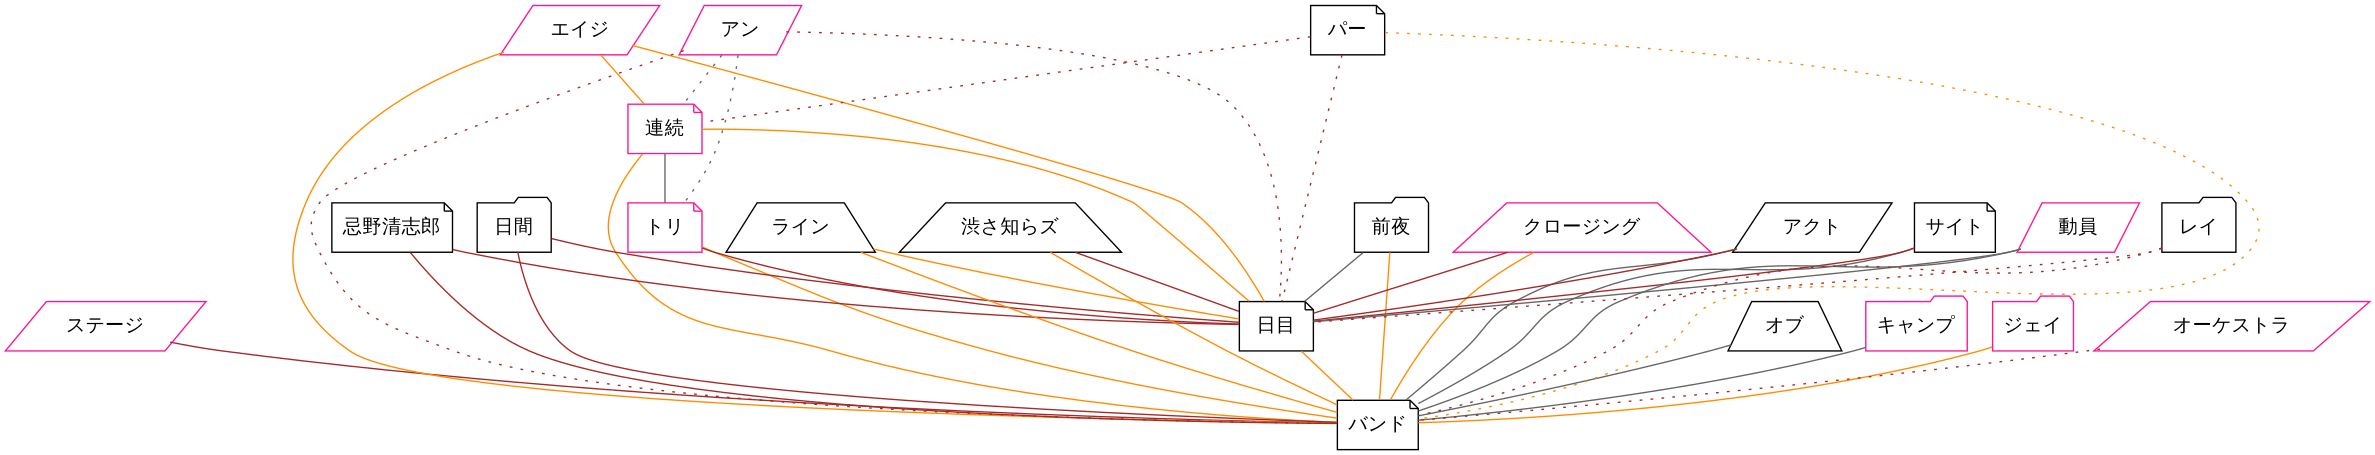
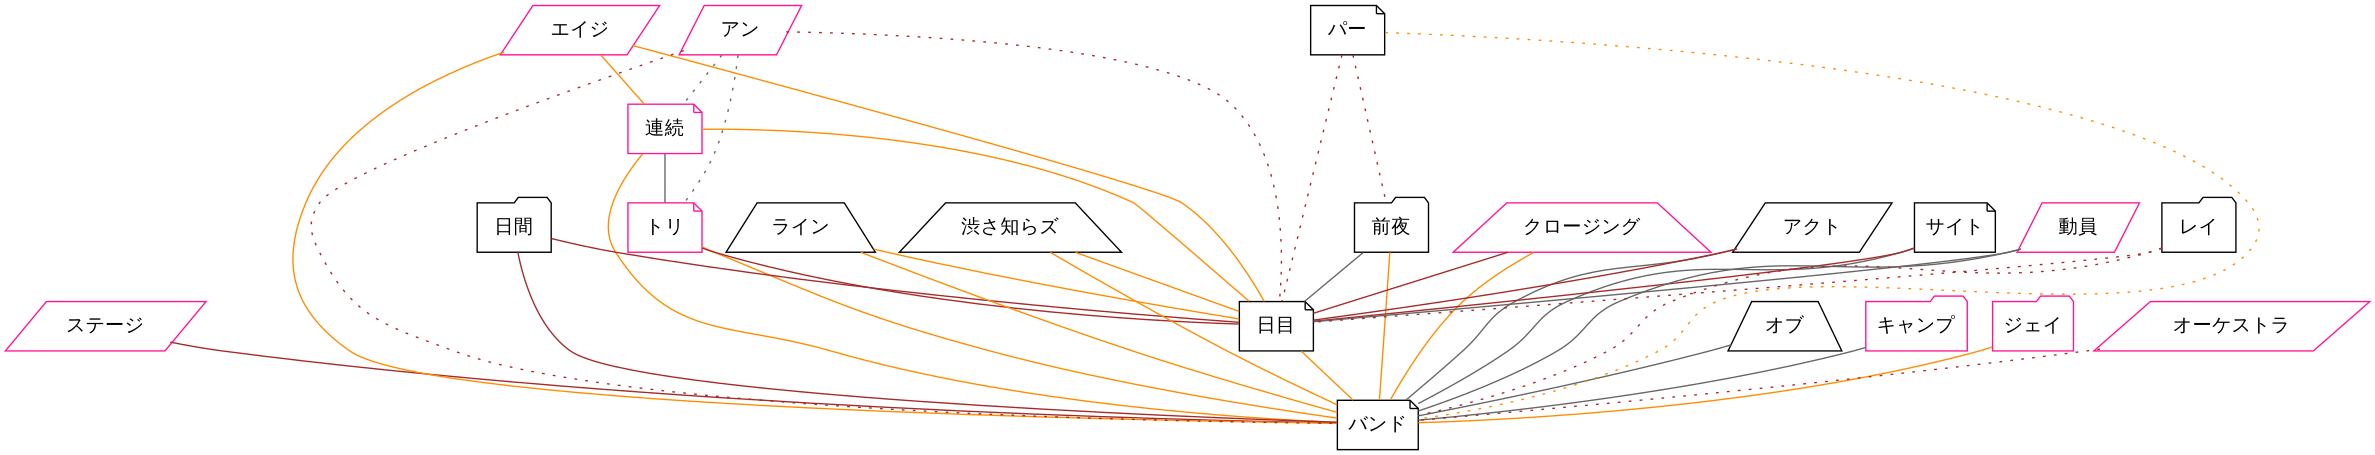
(1006, 80) -> (1370, 129)
(392, 228) -> none
(1157, 282) -> (1157, 282)
